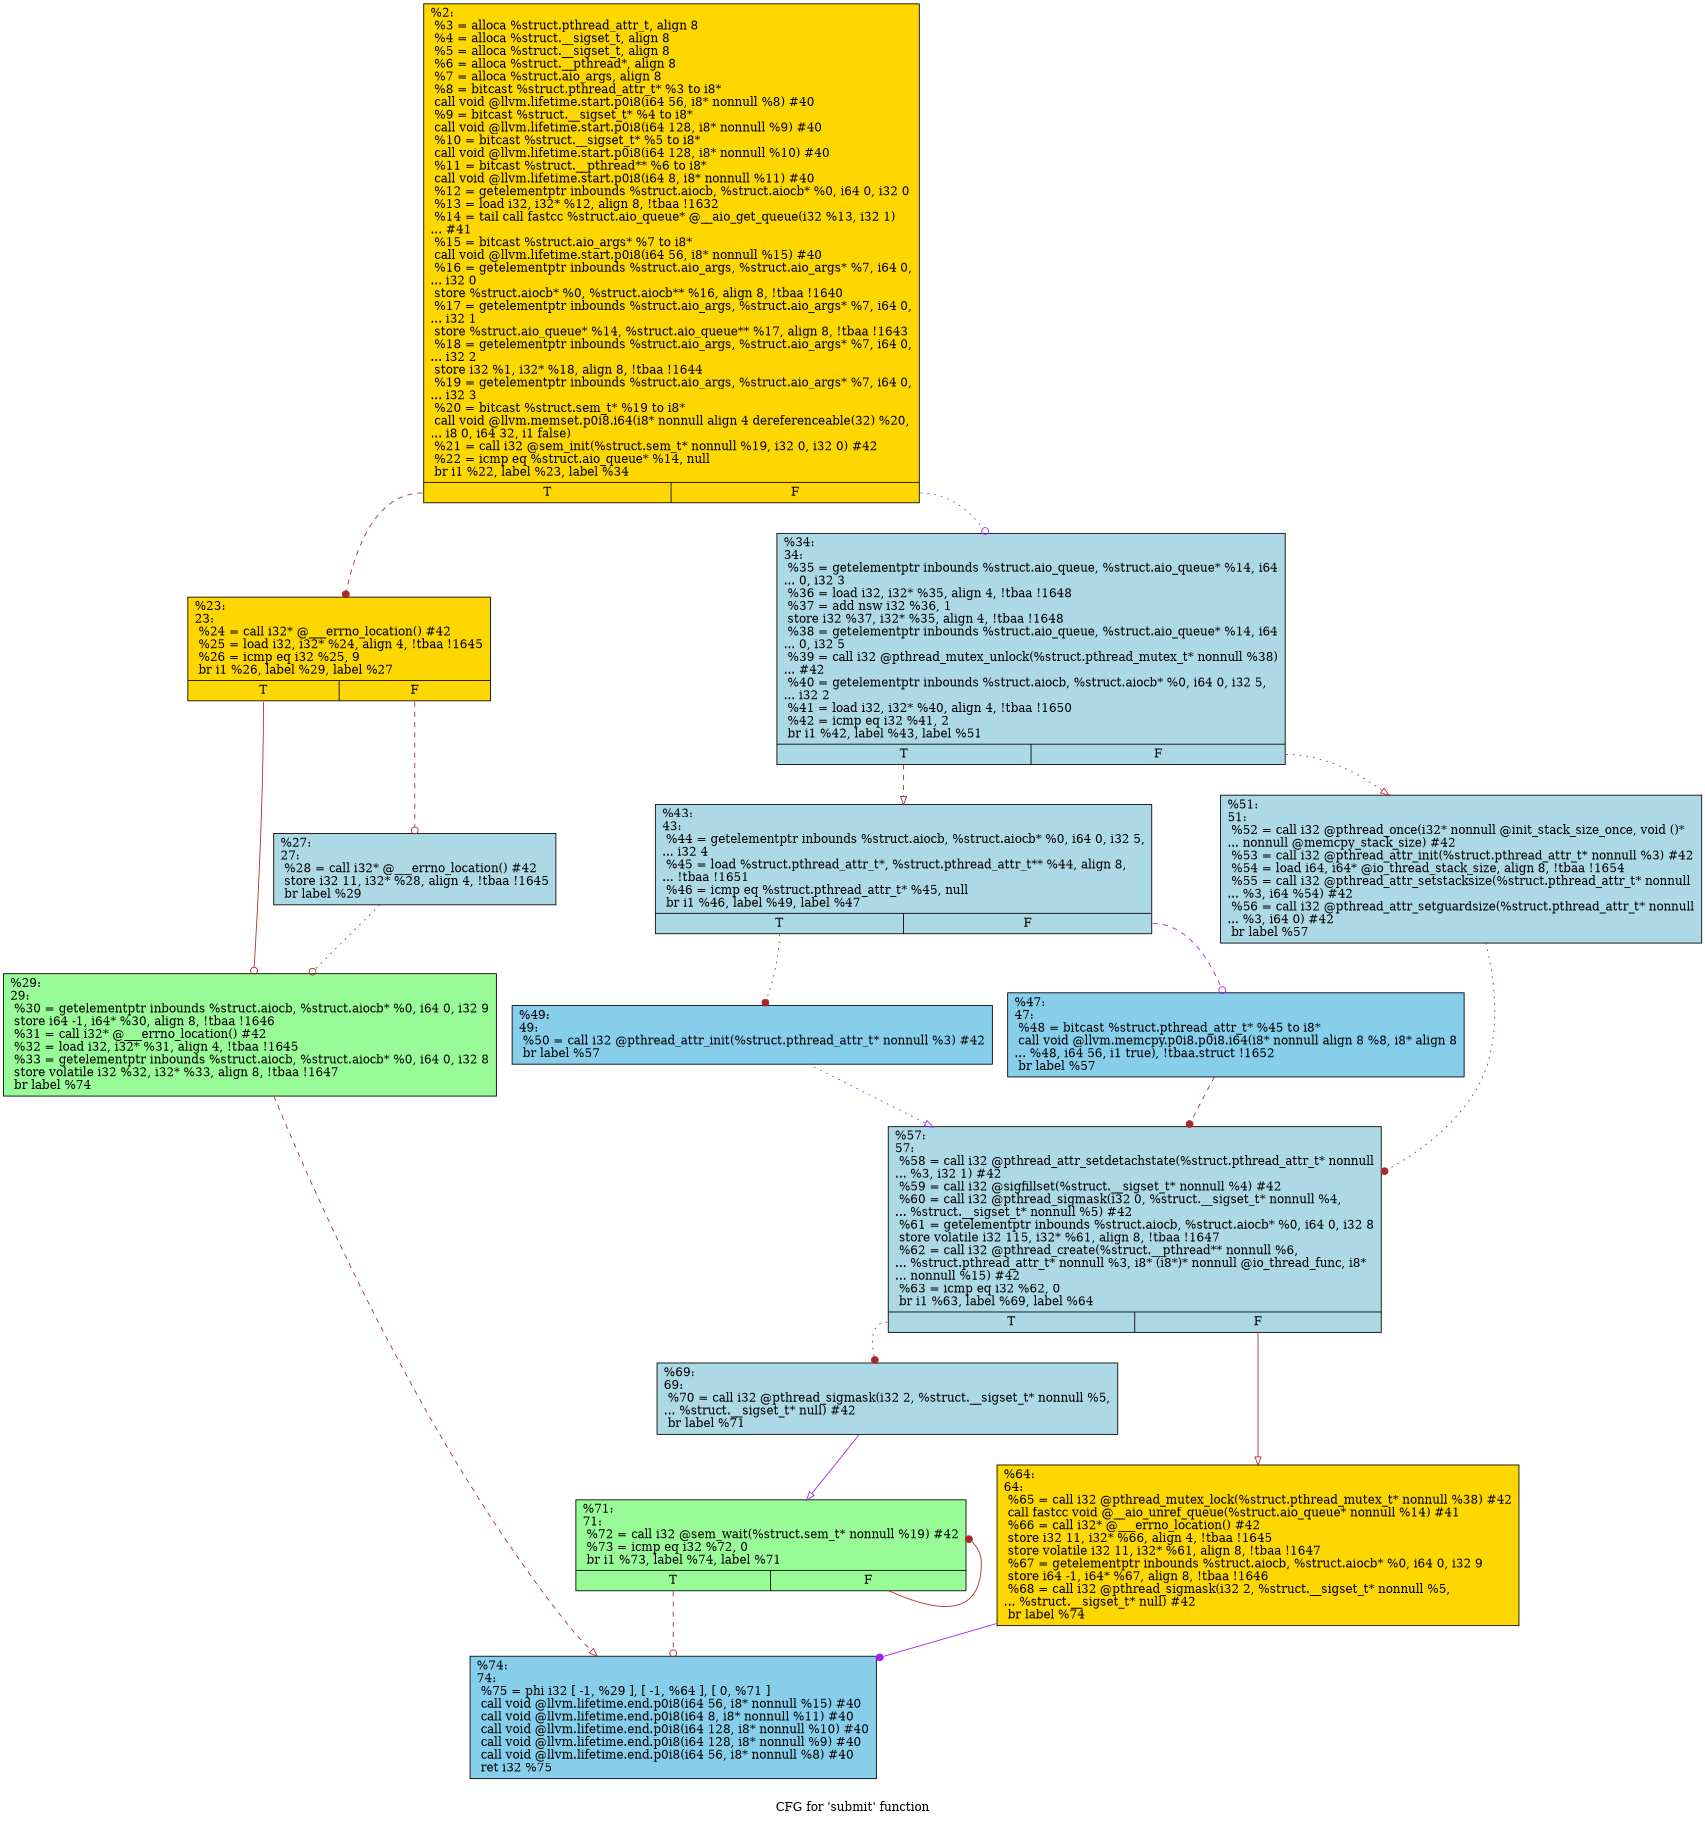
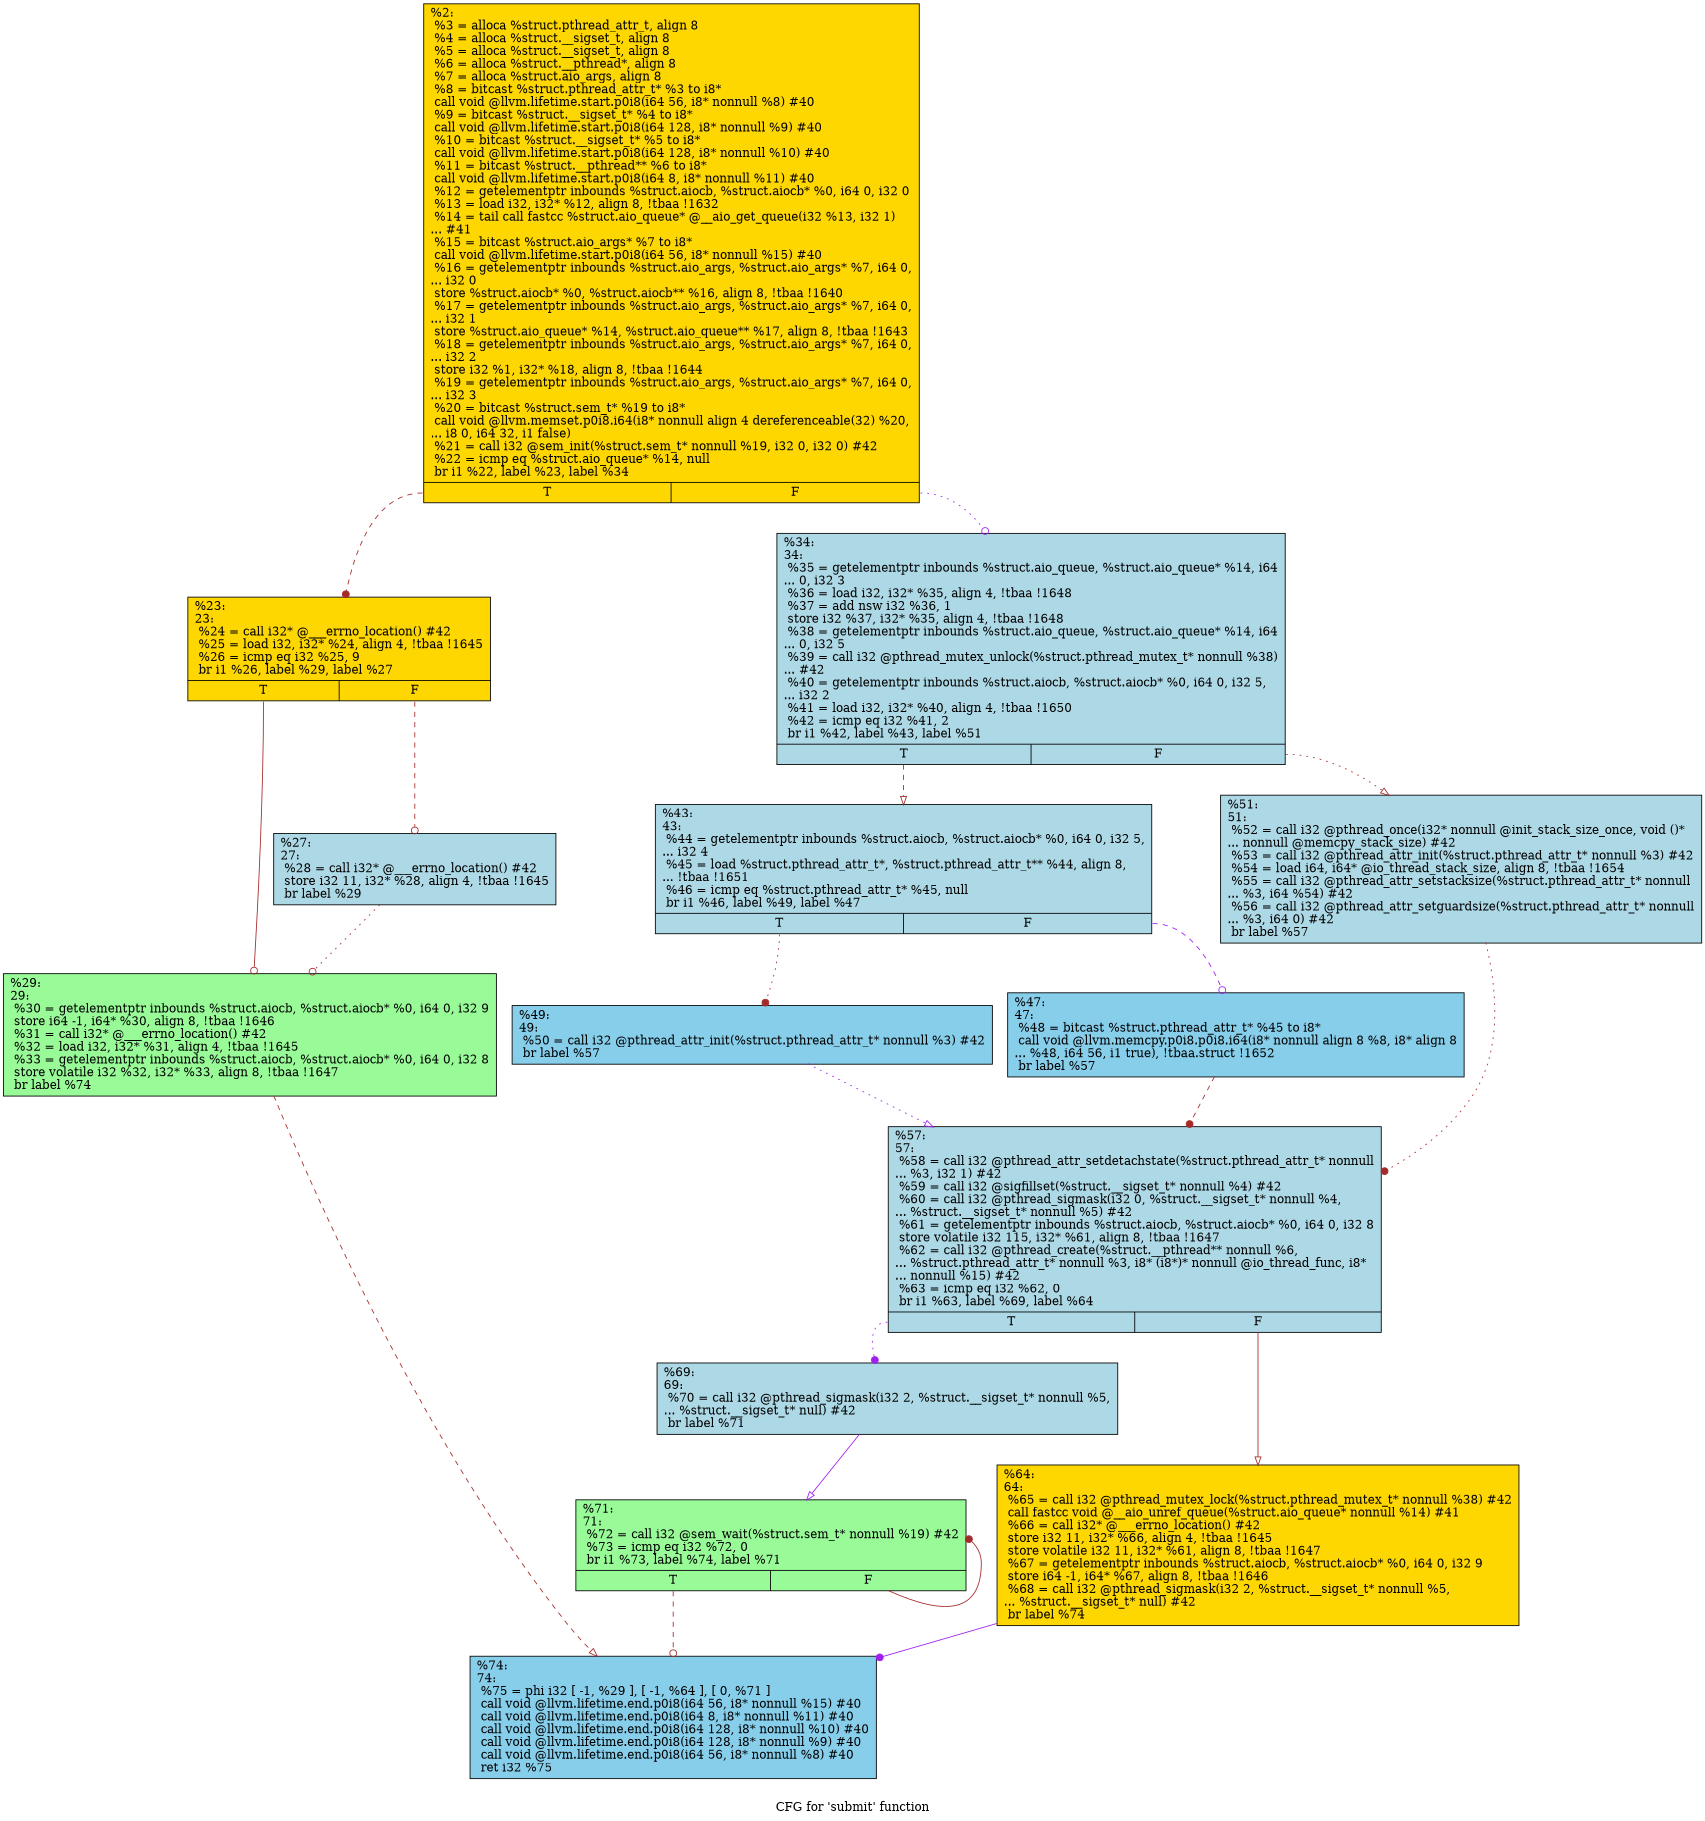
(873, 1335) -> (873, 1335)
